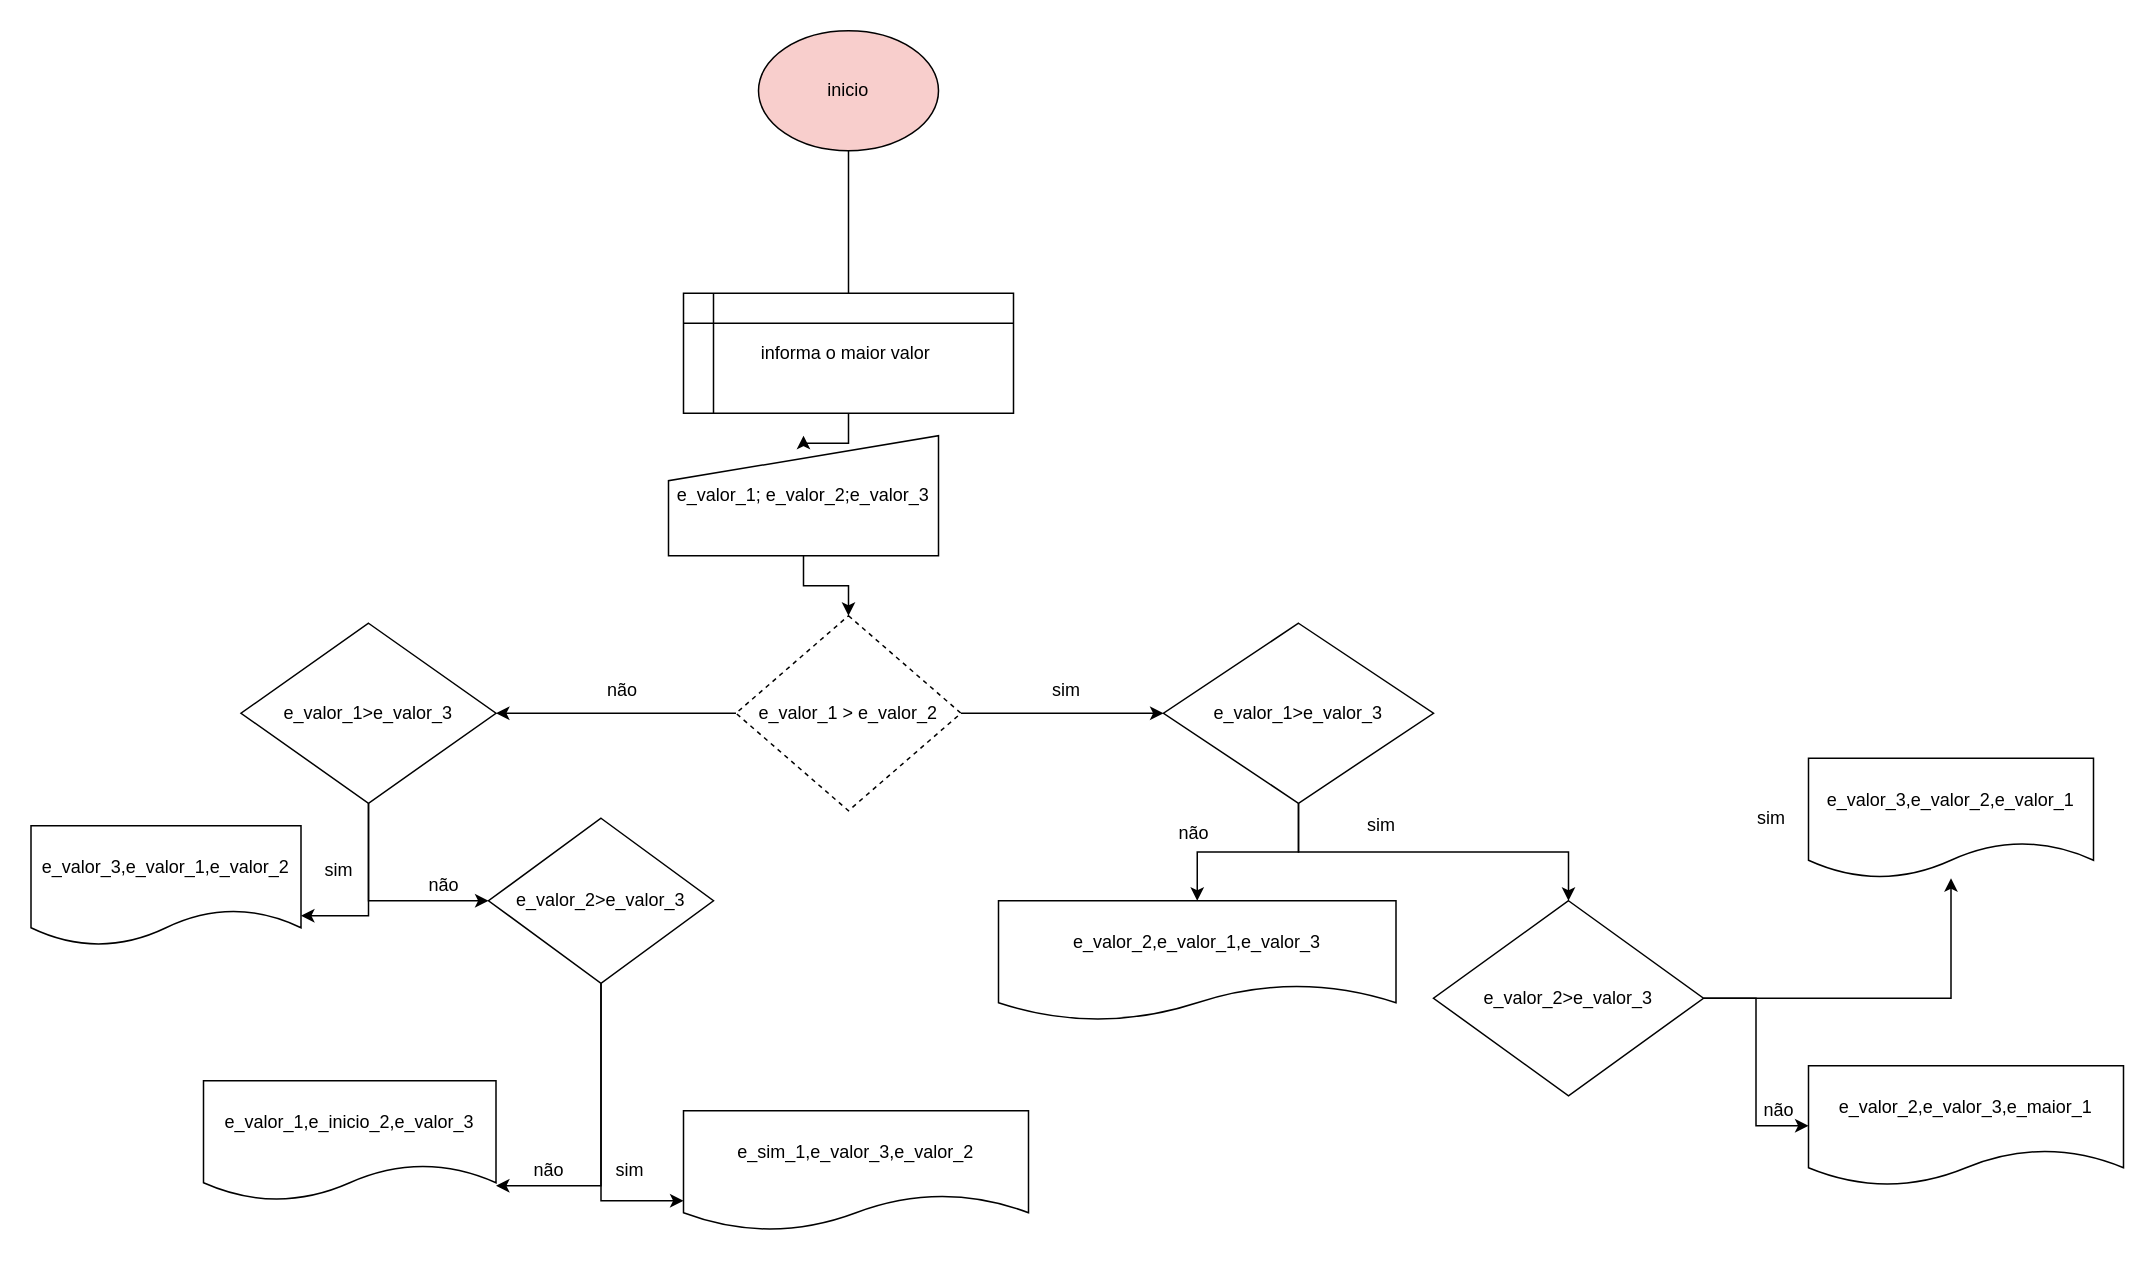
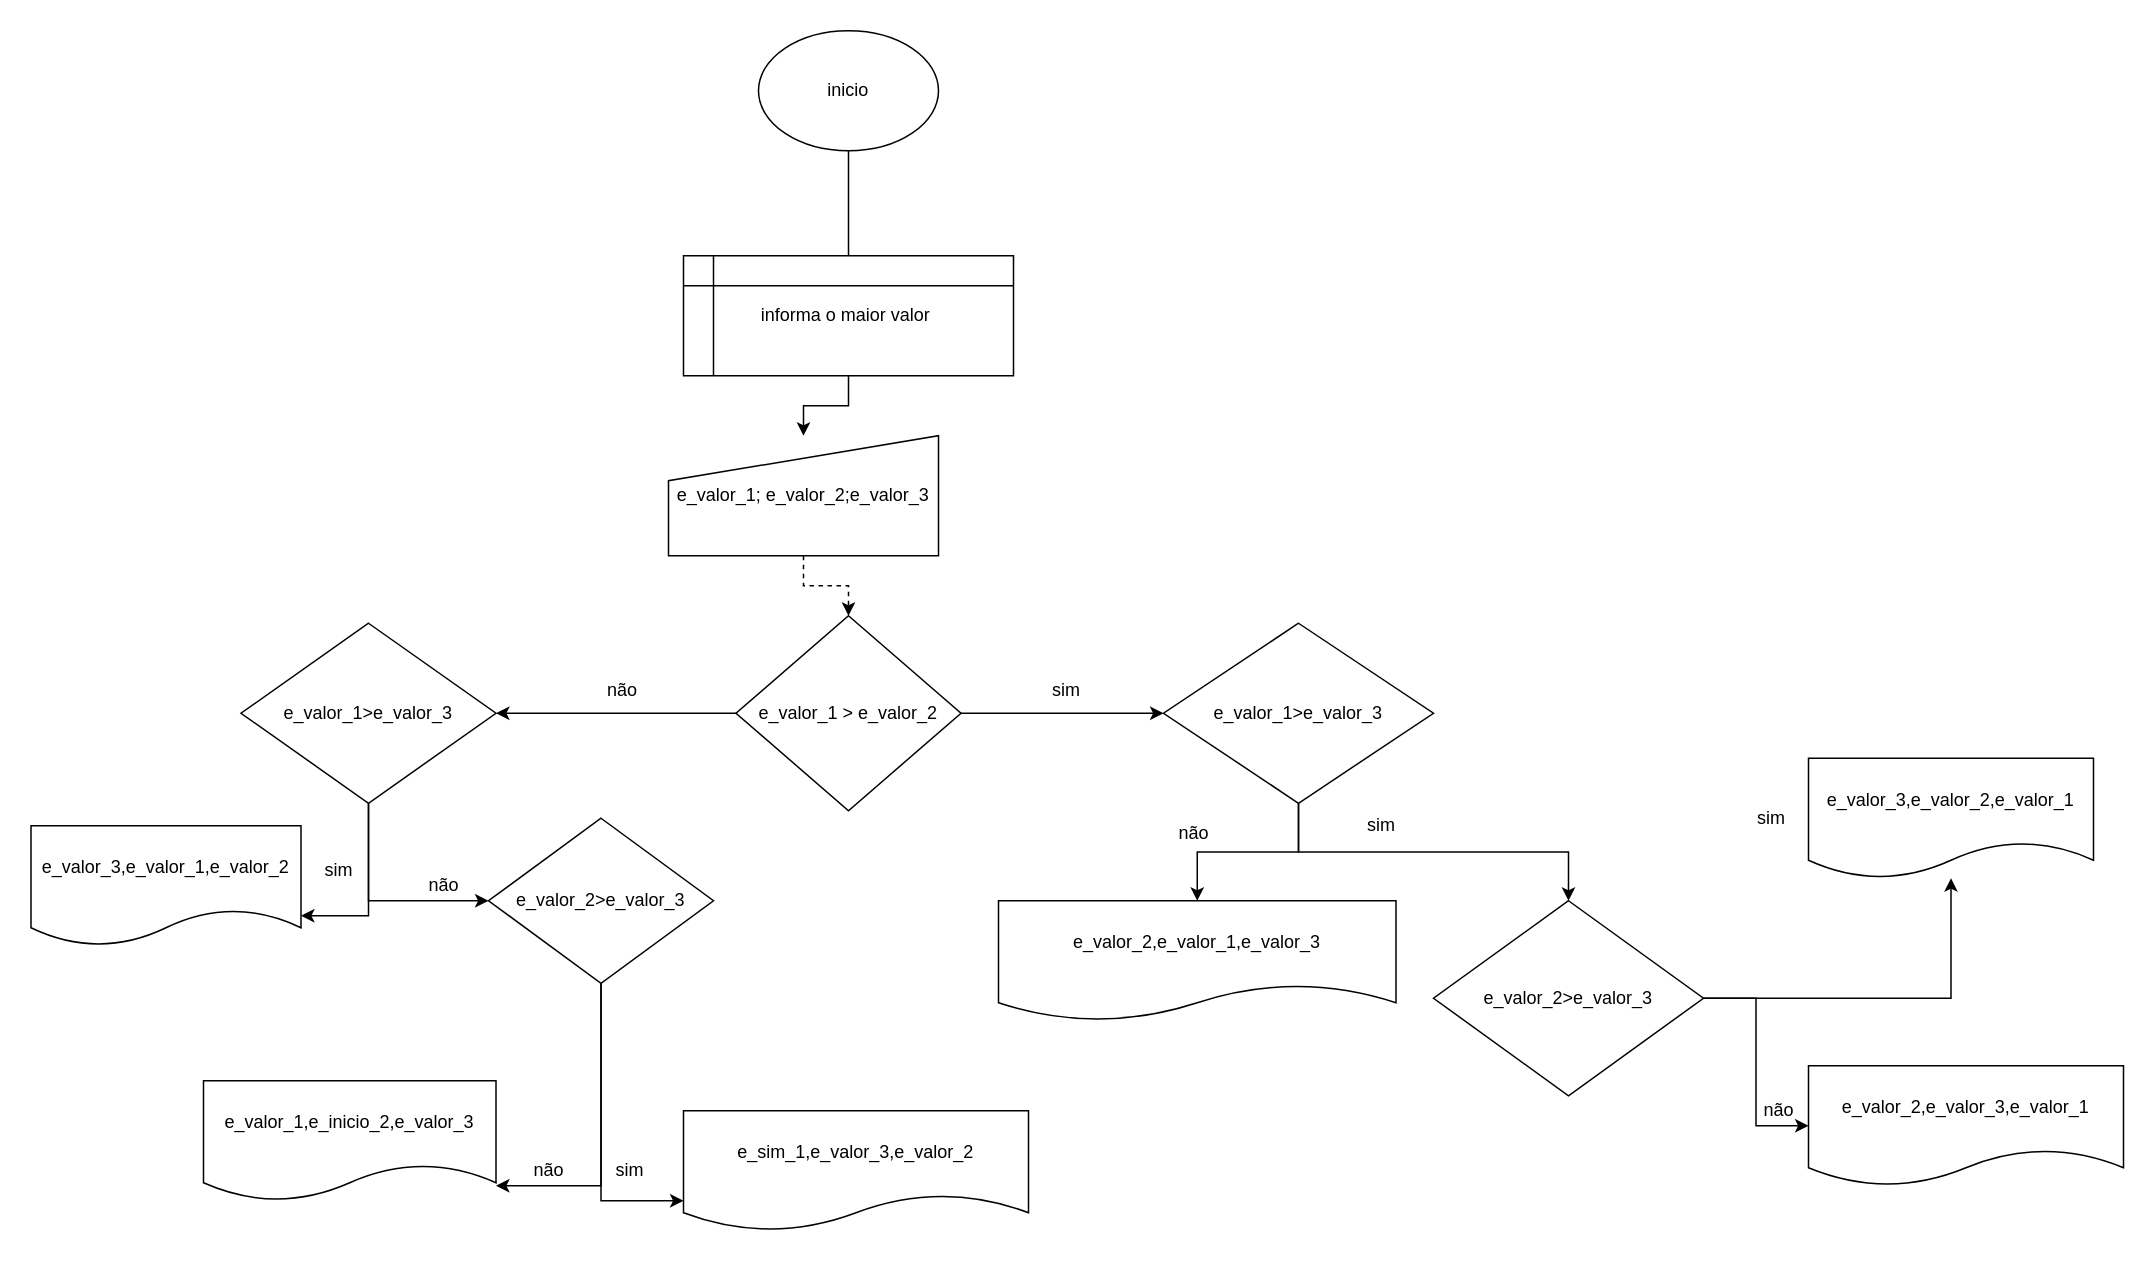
(848, 91) -> (848, 91)
(848, 353) -> (848, 316)
(819, 586) -> (819, 586)
(848, 713) -> (848, 713)
(1966, 1108) -> (1966, 1108)
